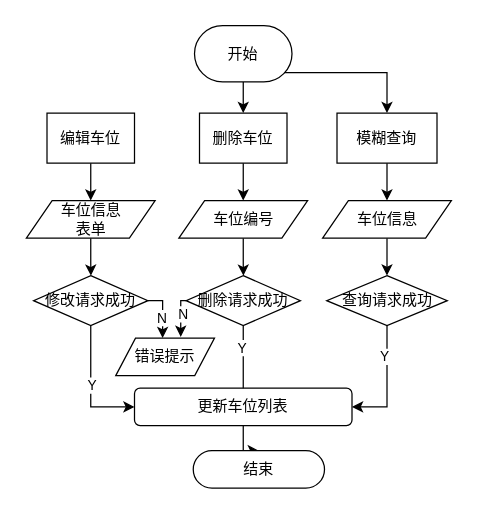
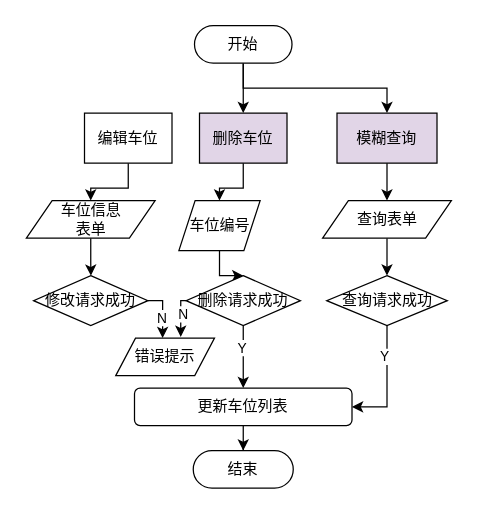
(243, 54) -> (243, 44)
(91, 138) -> (128, 138)
(243, 138) -> (243, 138)
(387, 138) -> (387, 138)
(243, 219) -> (219, 226)
(388, 219) -> (388, 219)
(243, 381) -> (243, 378)
(91, 384) -> none
(259, 469) -> (243, 469)
